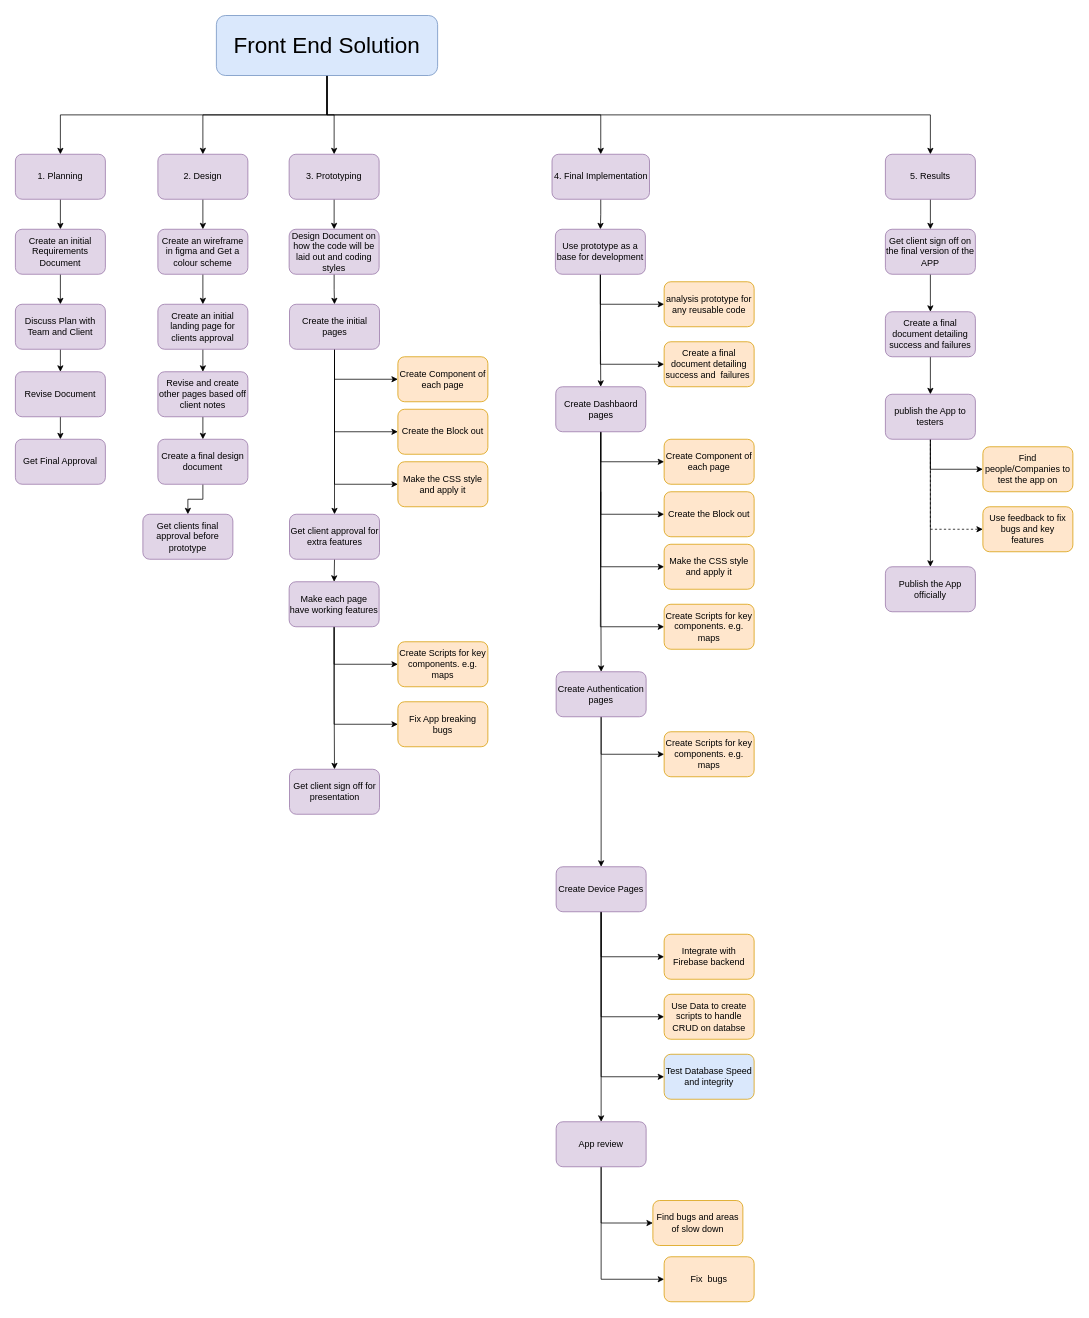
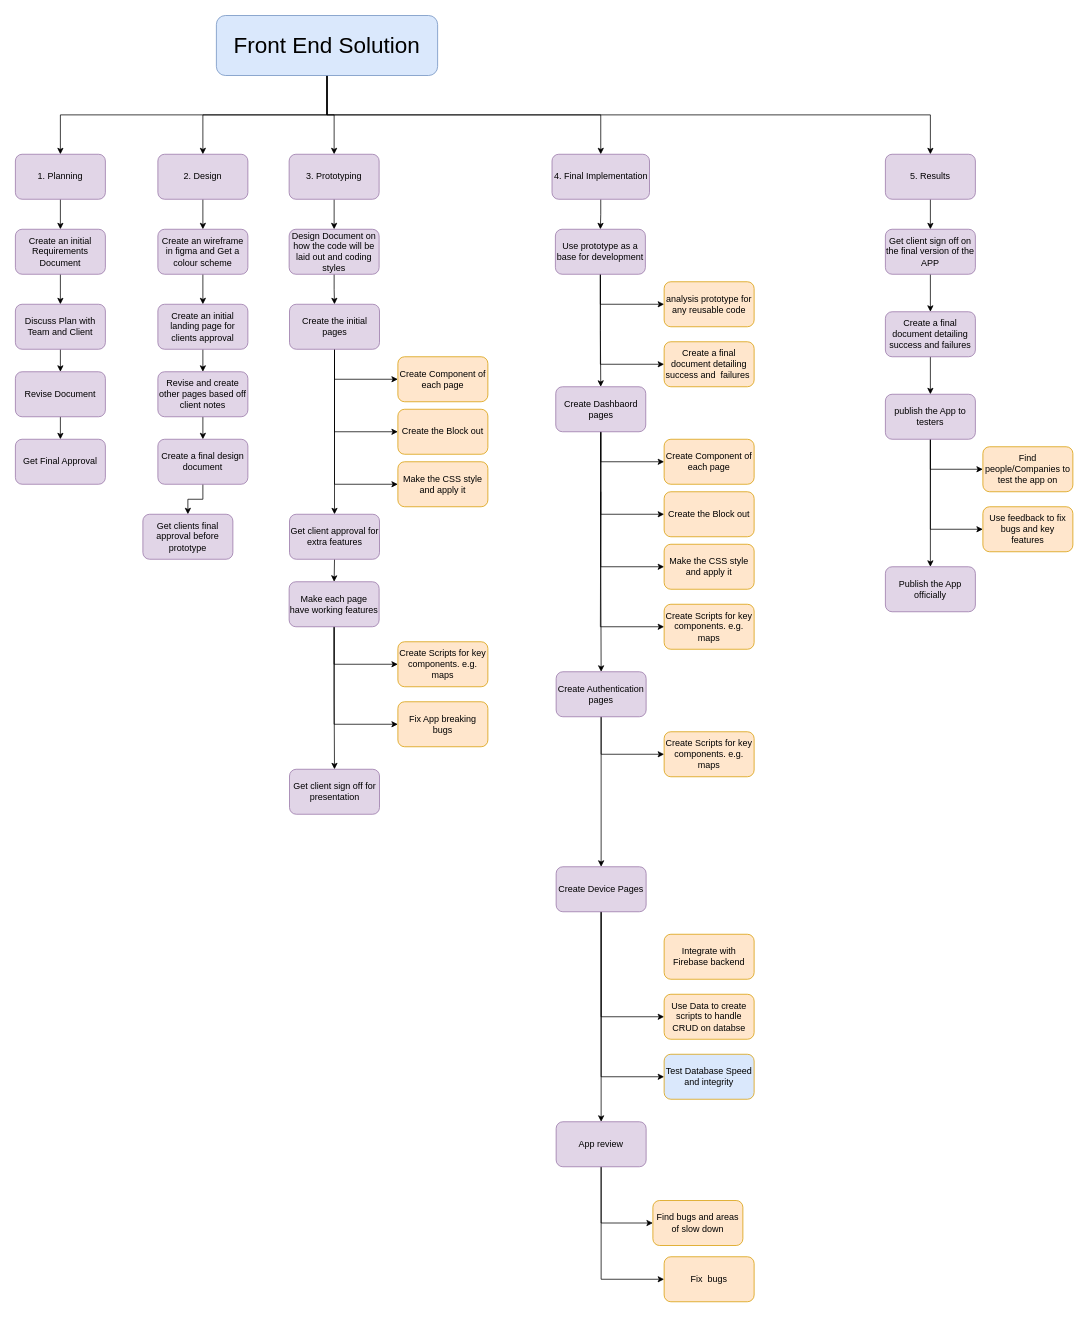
(954, 529) -> (954, 529)
(631, 957) -> none
